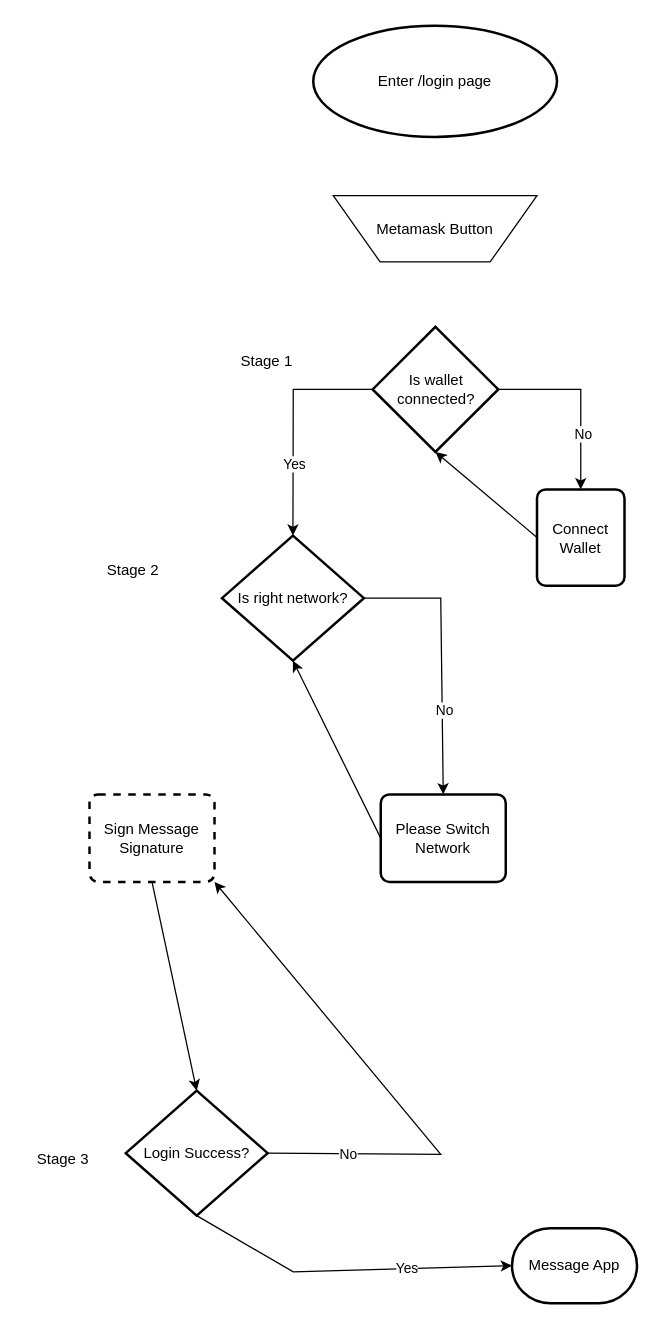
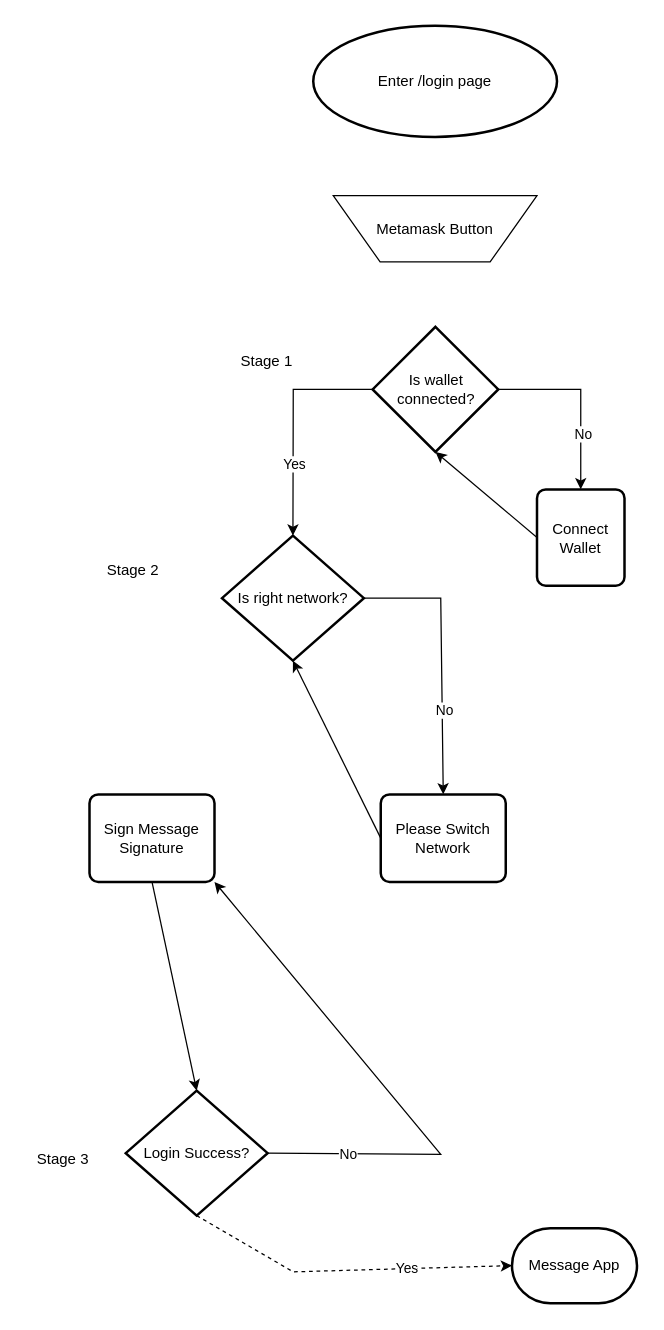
(152, 838) -> (152, 838)
(291, 1270) -> (291, 1270)
